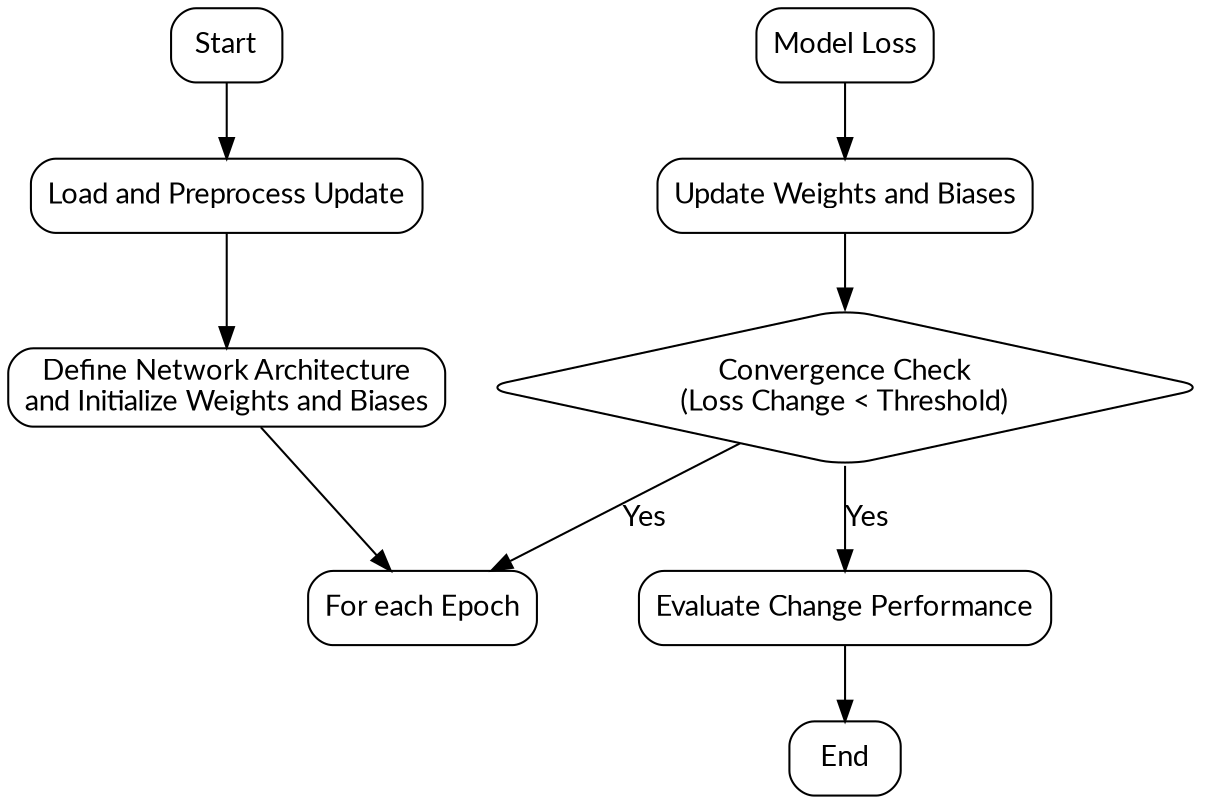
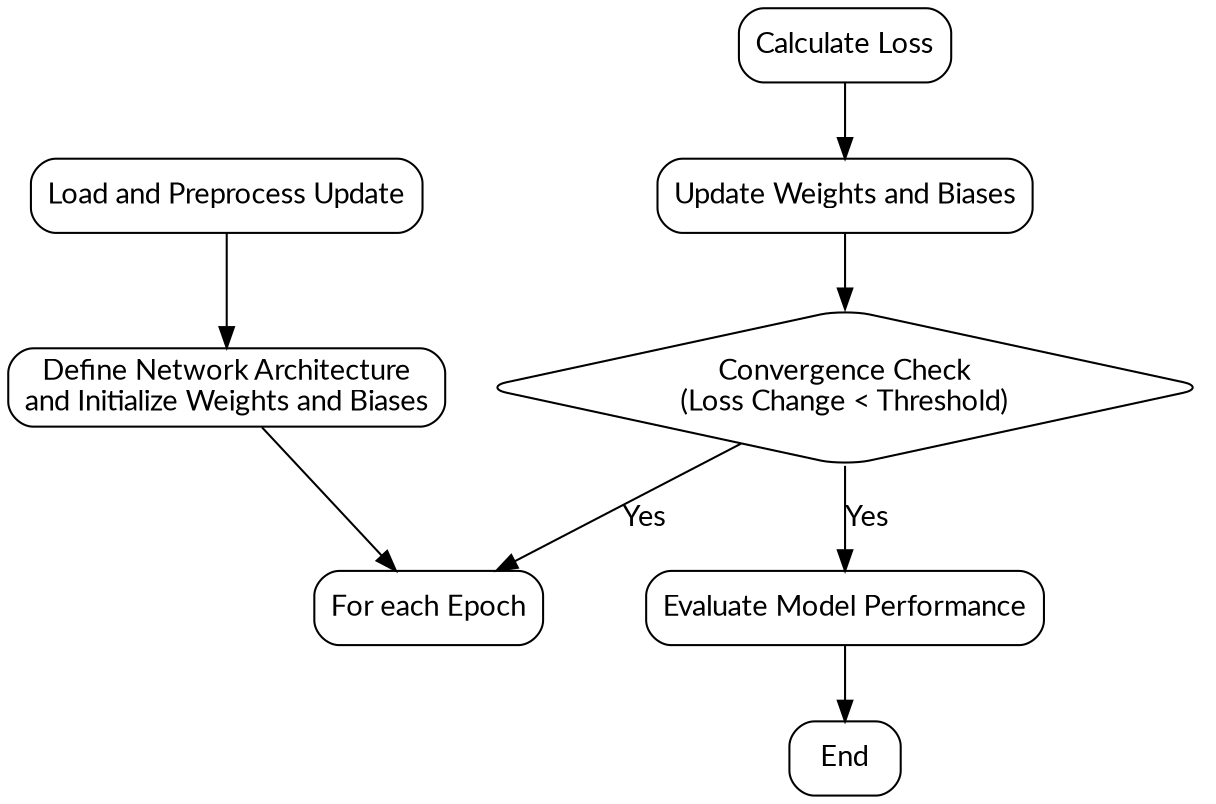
(227, 45) -> none
(845, 45) -> (845, 45)
(845, 608) -> (845, 608)
